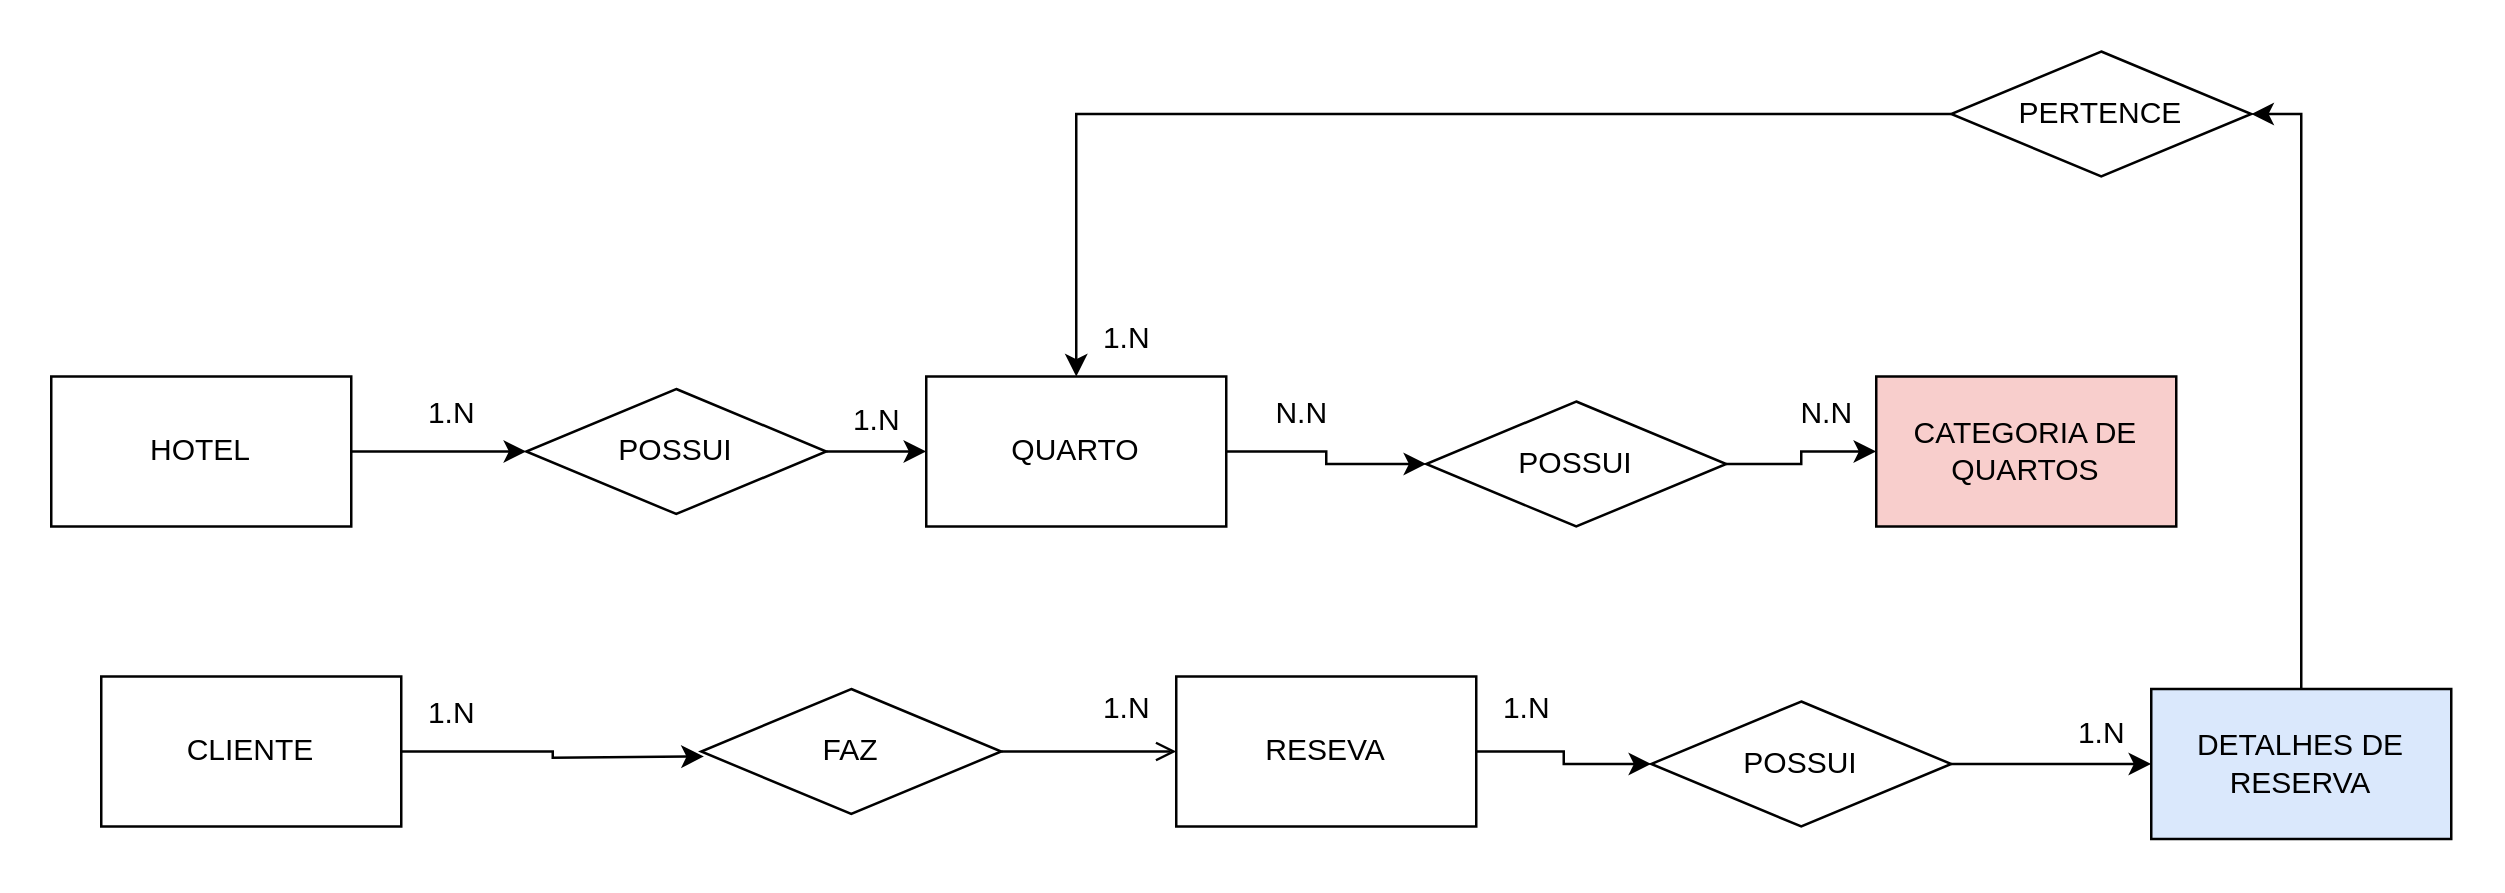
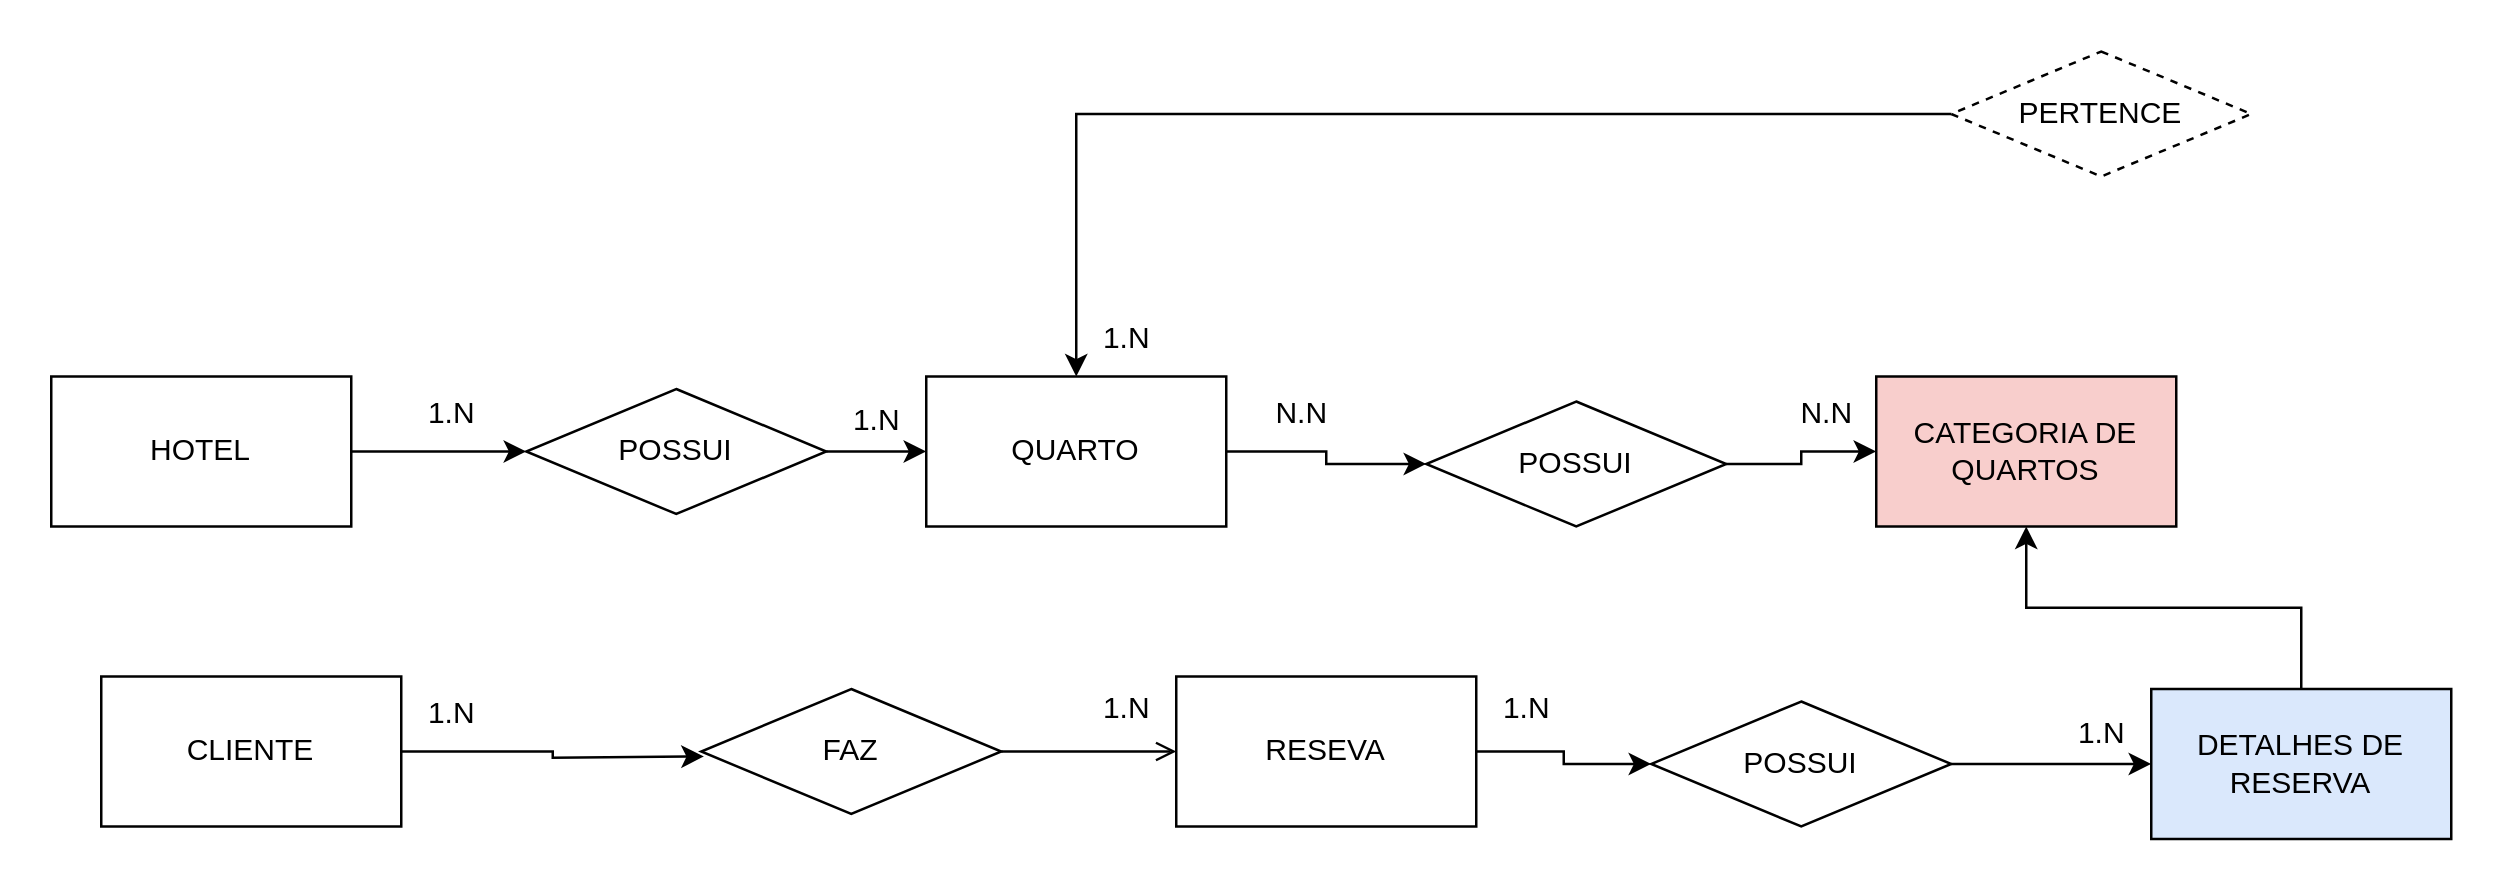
(2101, 114) -> (2101, 114)
(2301, 345) -> (2132, 608)
